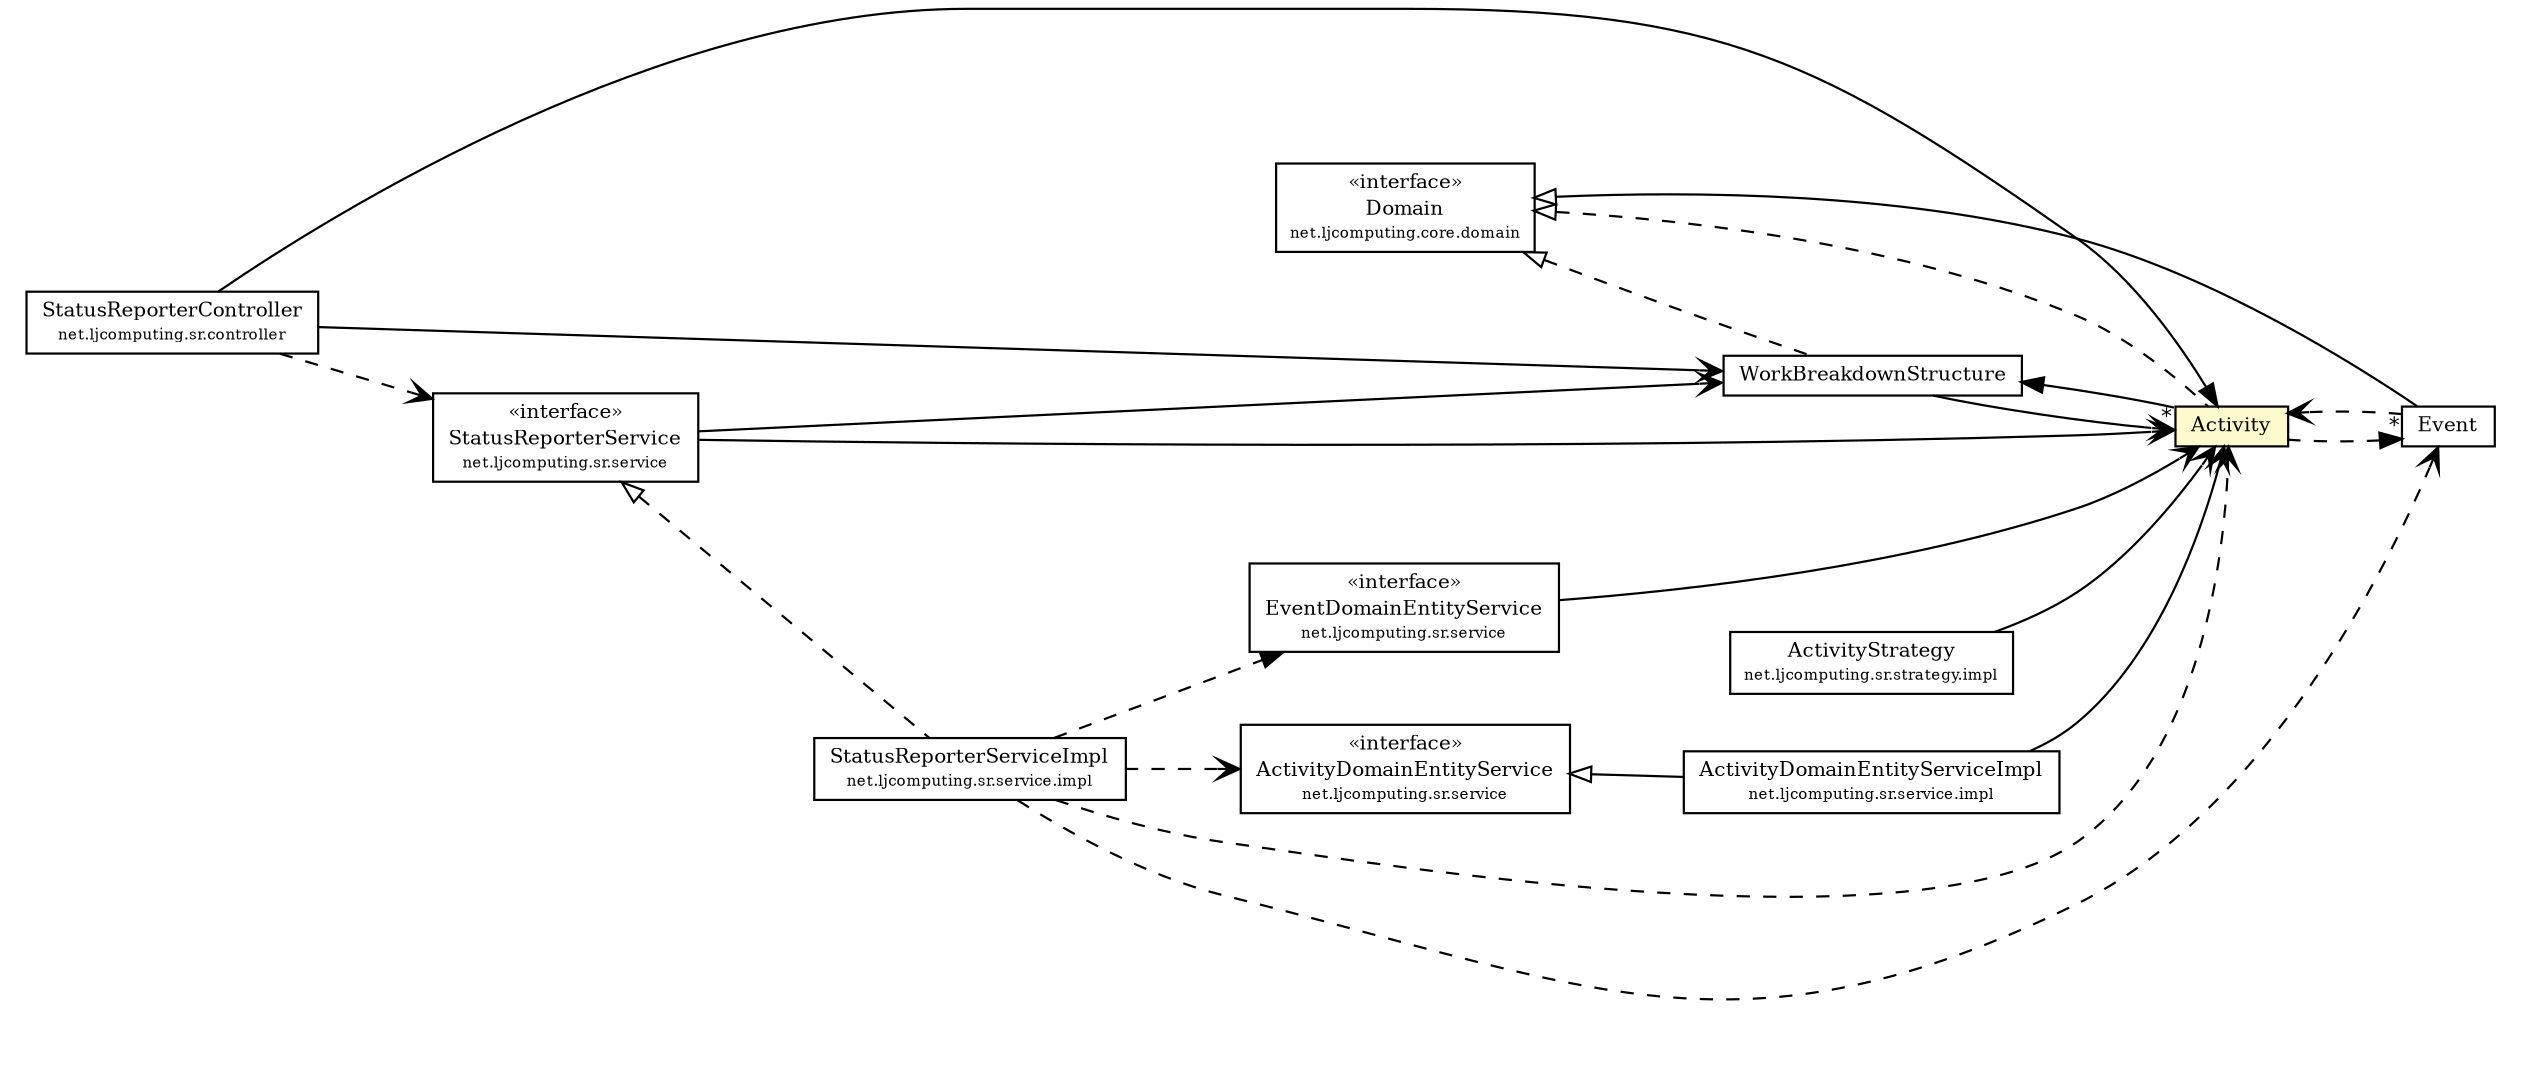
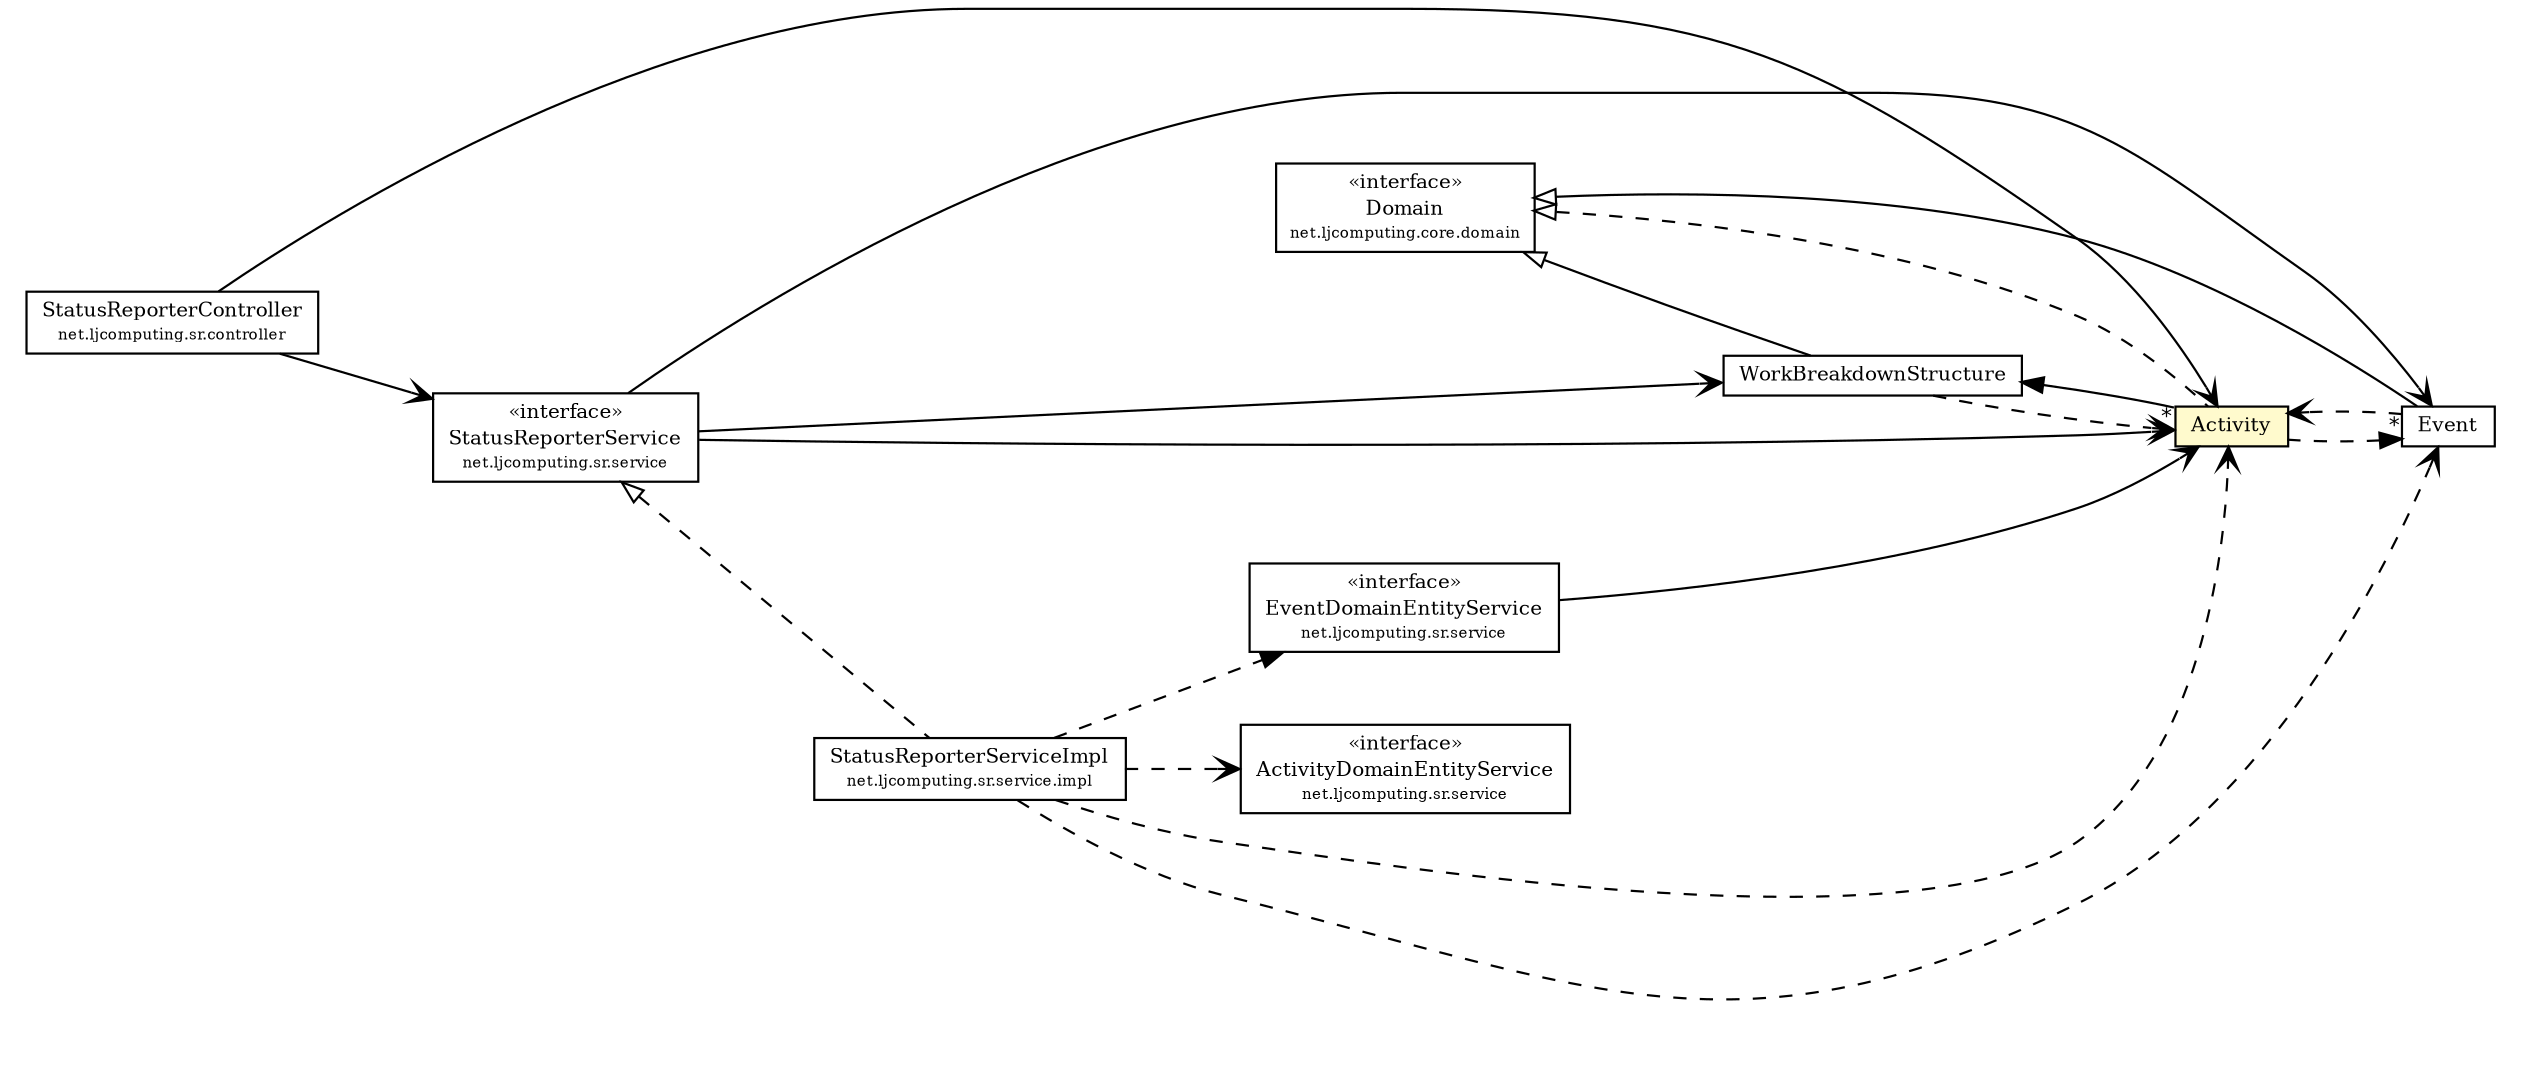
(1243, 9) -> (1243, 9)
none -> (1538, 93)
(1677, 309) -> (1677, 309)
(1009, 349) -> none
(345, 373) -> (345, 373)
(2042, 415) -> (2042, 415)
(1872, 663) -> none
(1872, 782) -> none
